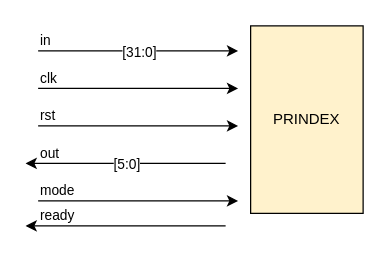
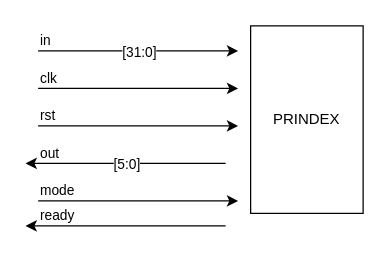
(307, 119) -> (307, 119)
